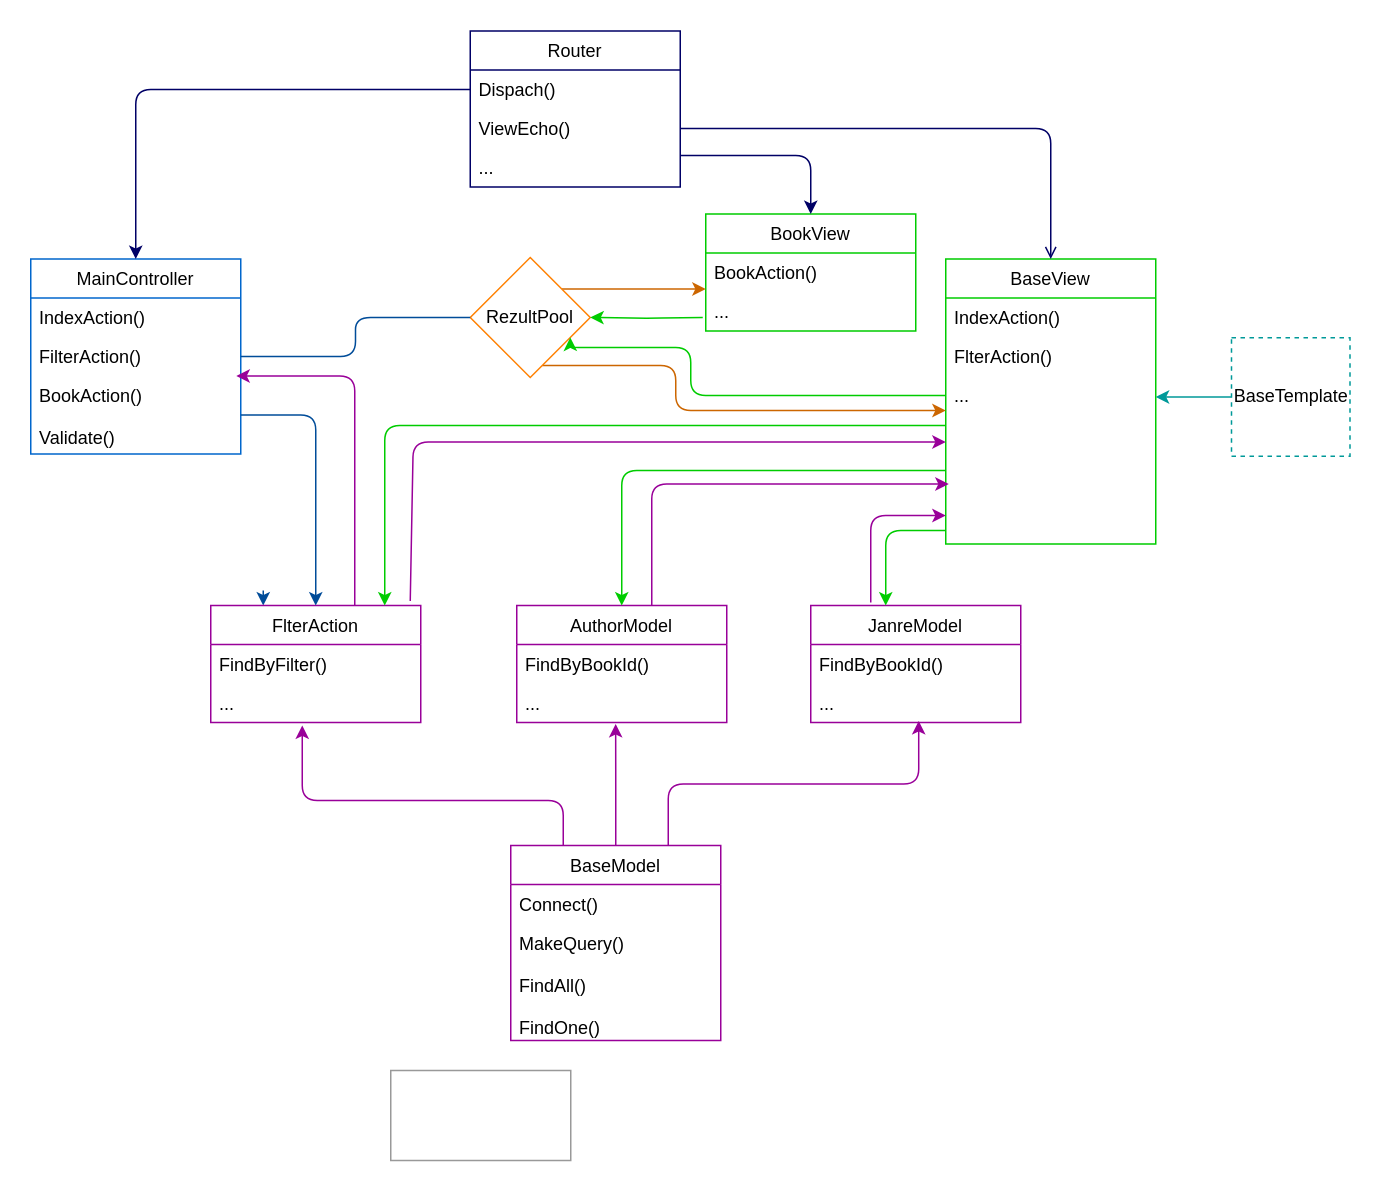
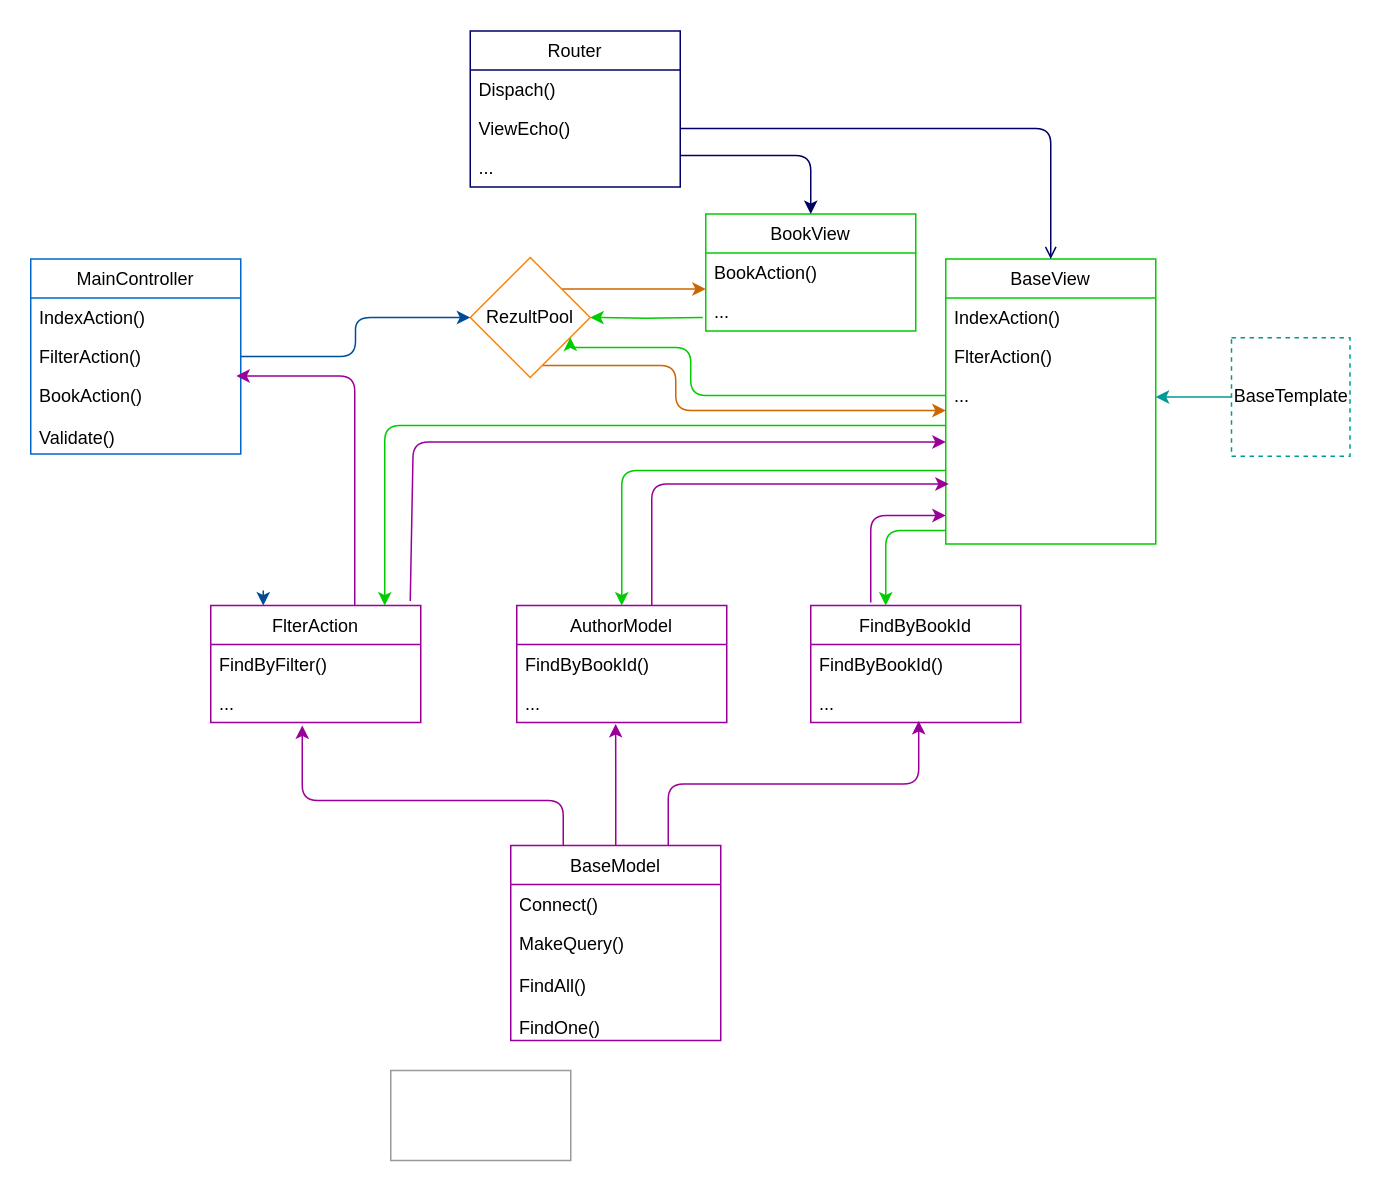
(229, 89) -> none
(463, 317) -> (459, 317)
(316, 472) -> none
(915, 626) -> (915, 626)
